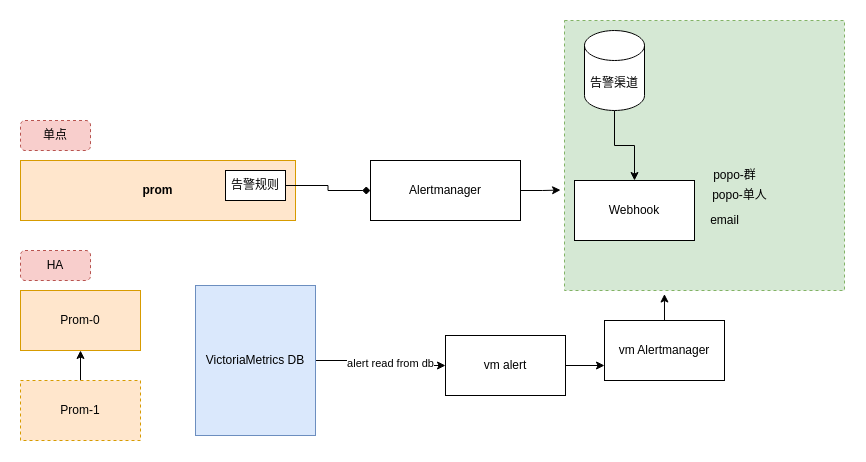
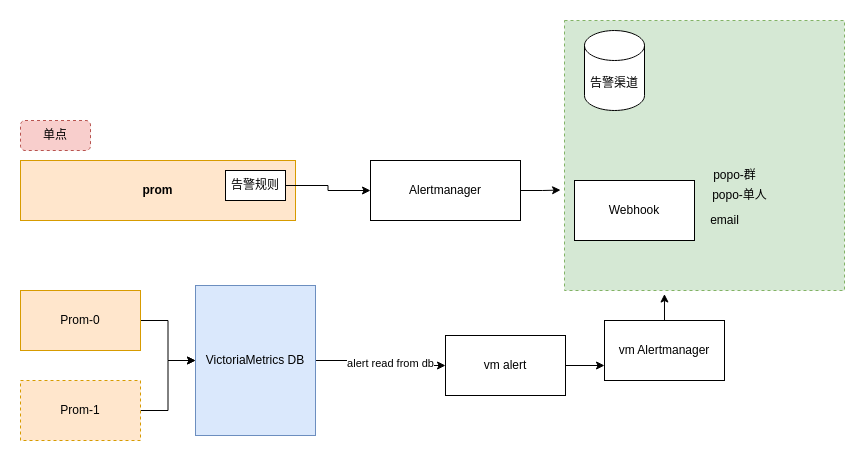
(621, 146) -> none
(362, 191) -> (362, 191)
(56, 266) -> none
none -> (168, 326)
(81, 362) -> (168, 400)
